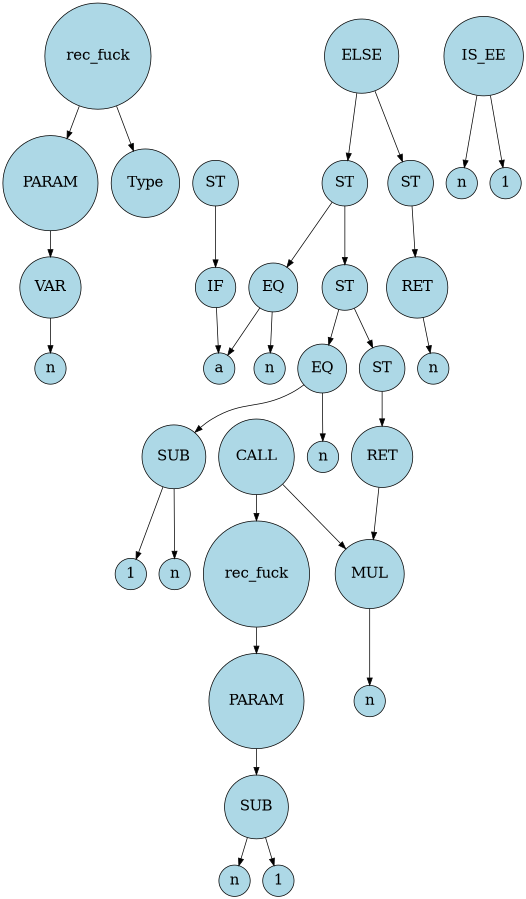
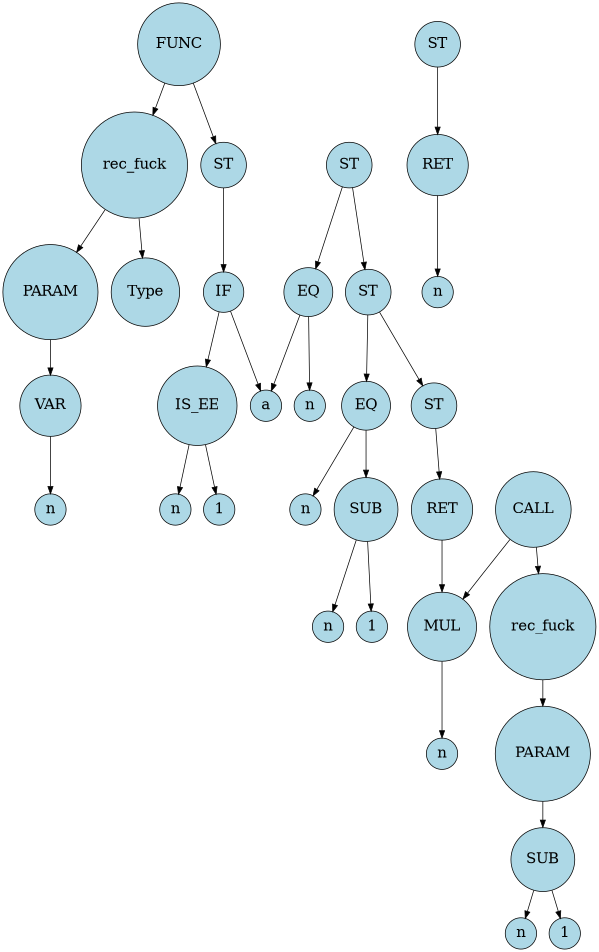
none -> (179, 44)
(362, 56) -> none
none -> (214, 336)
